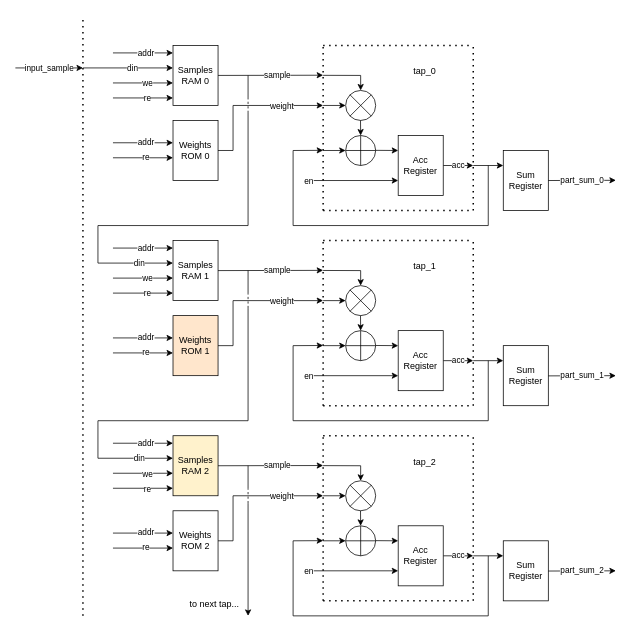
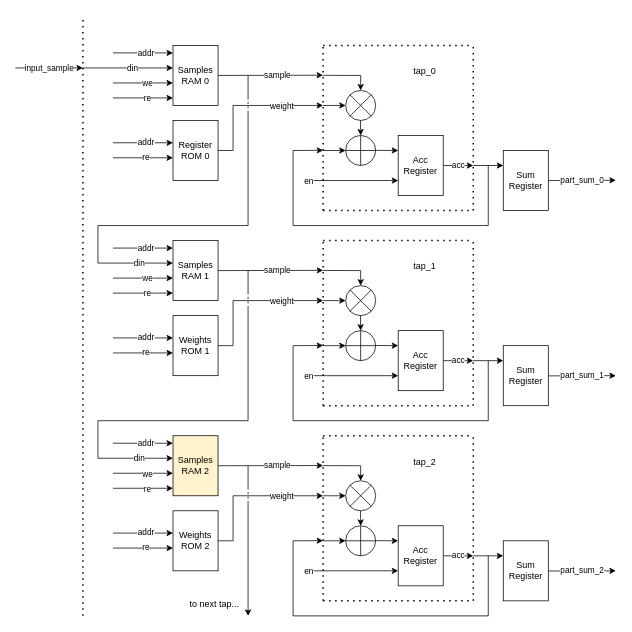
(195, 150) -> (195, 150)
(195, 345) -> (195, 345)
